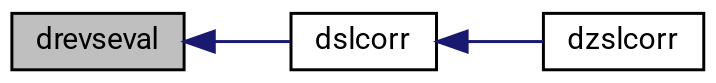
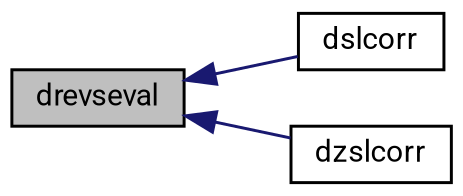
(505, 42) -> (253, 130)
